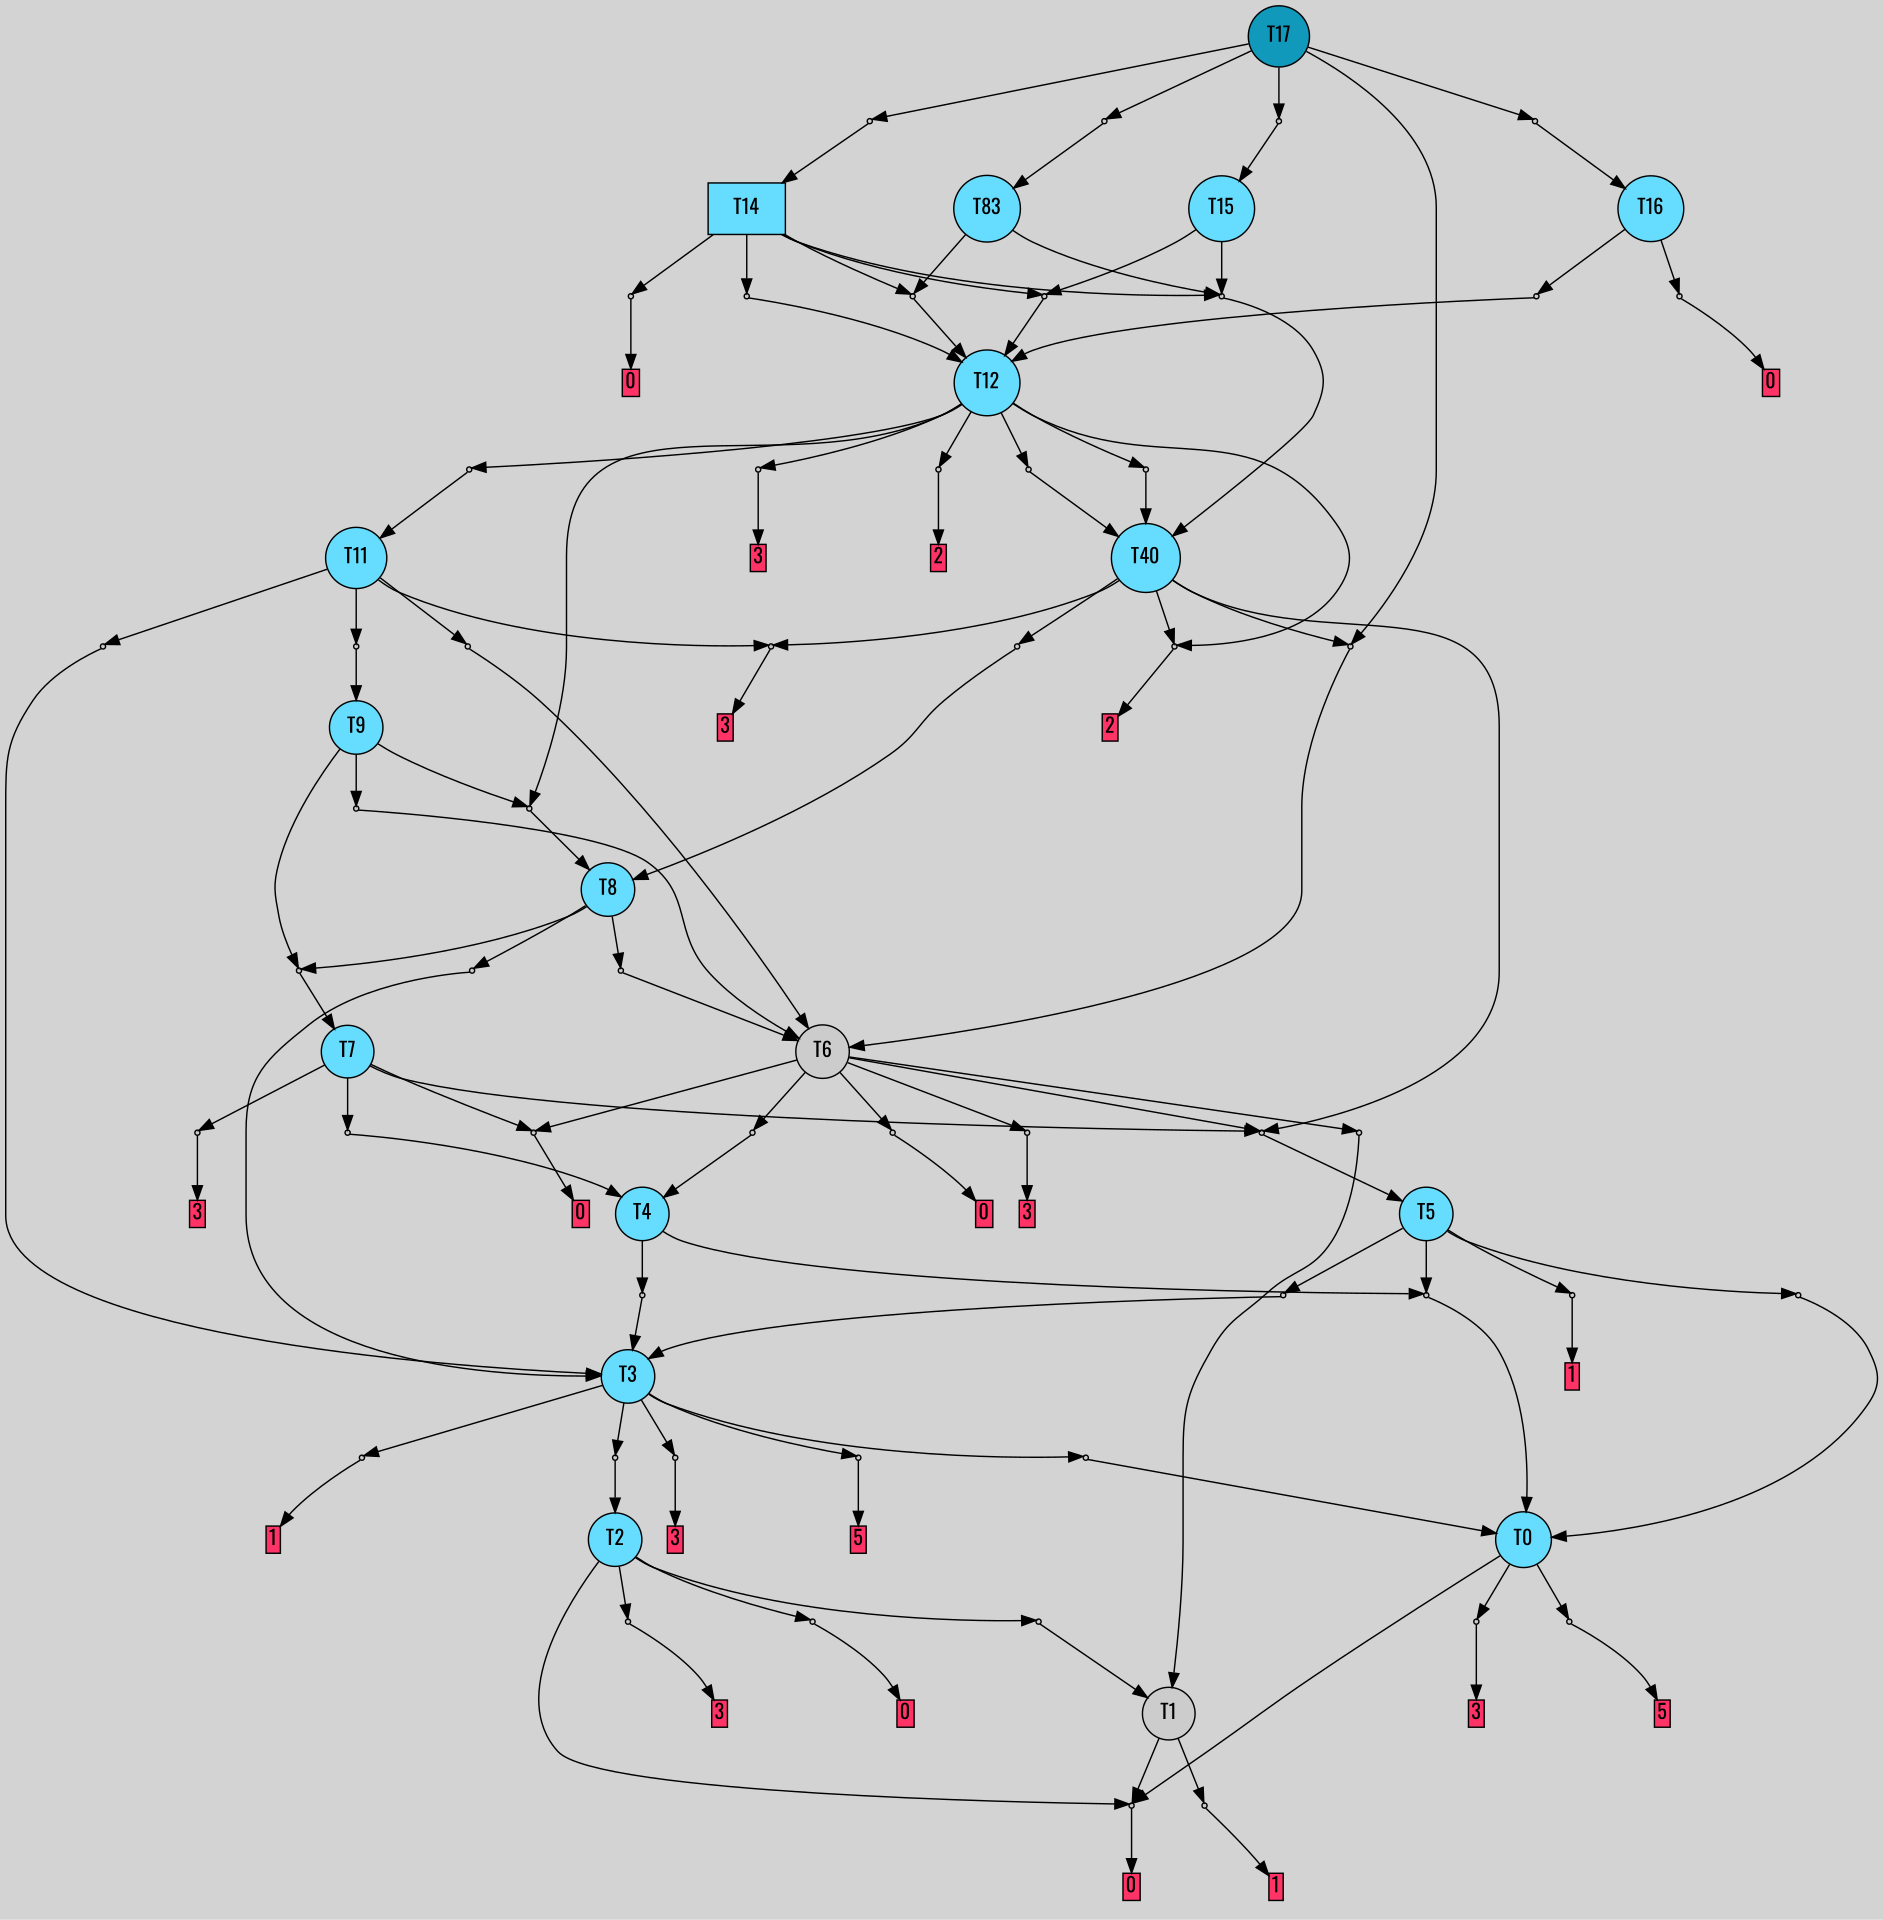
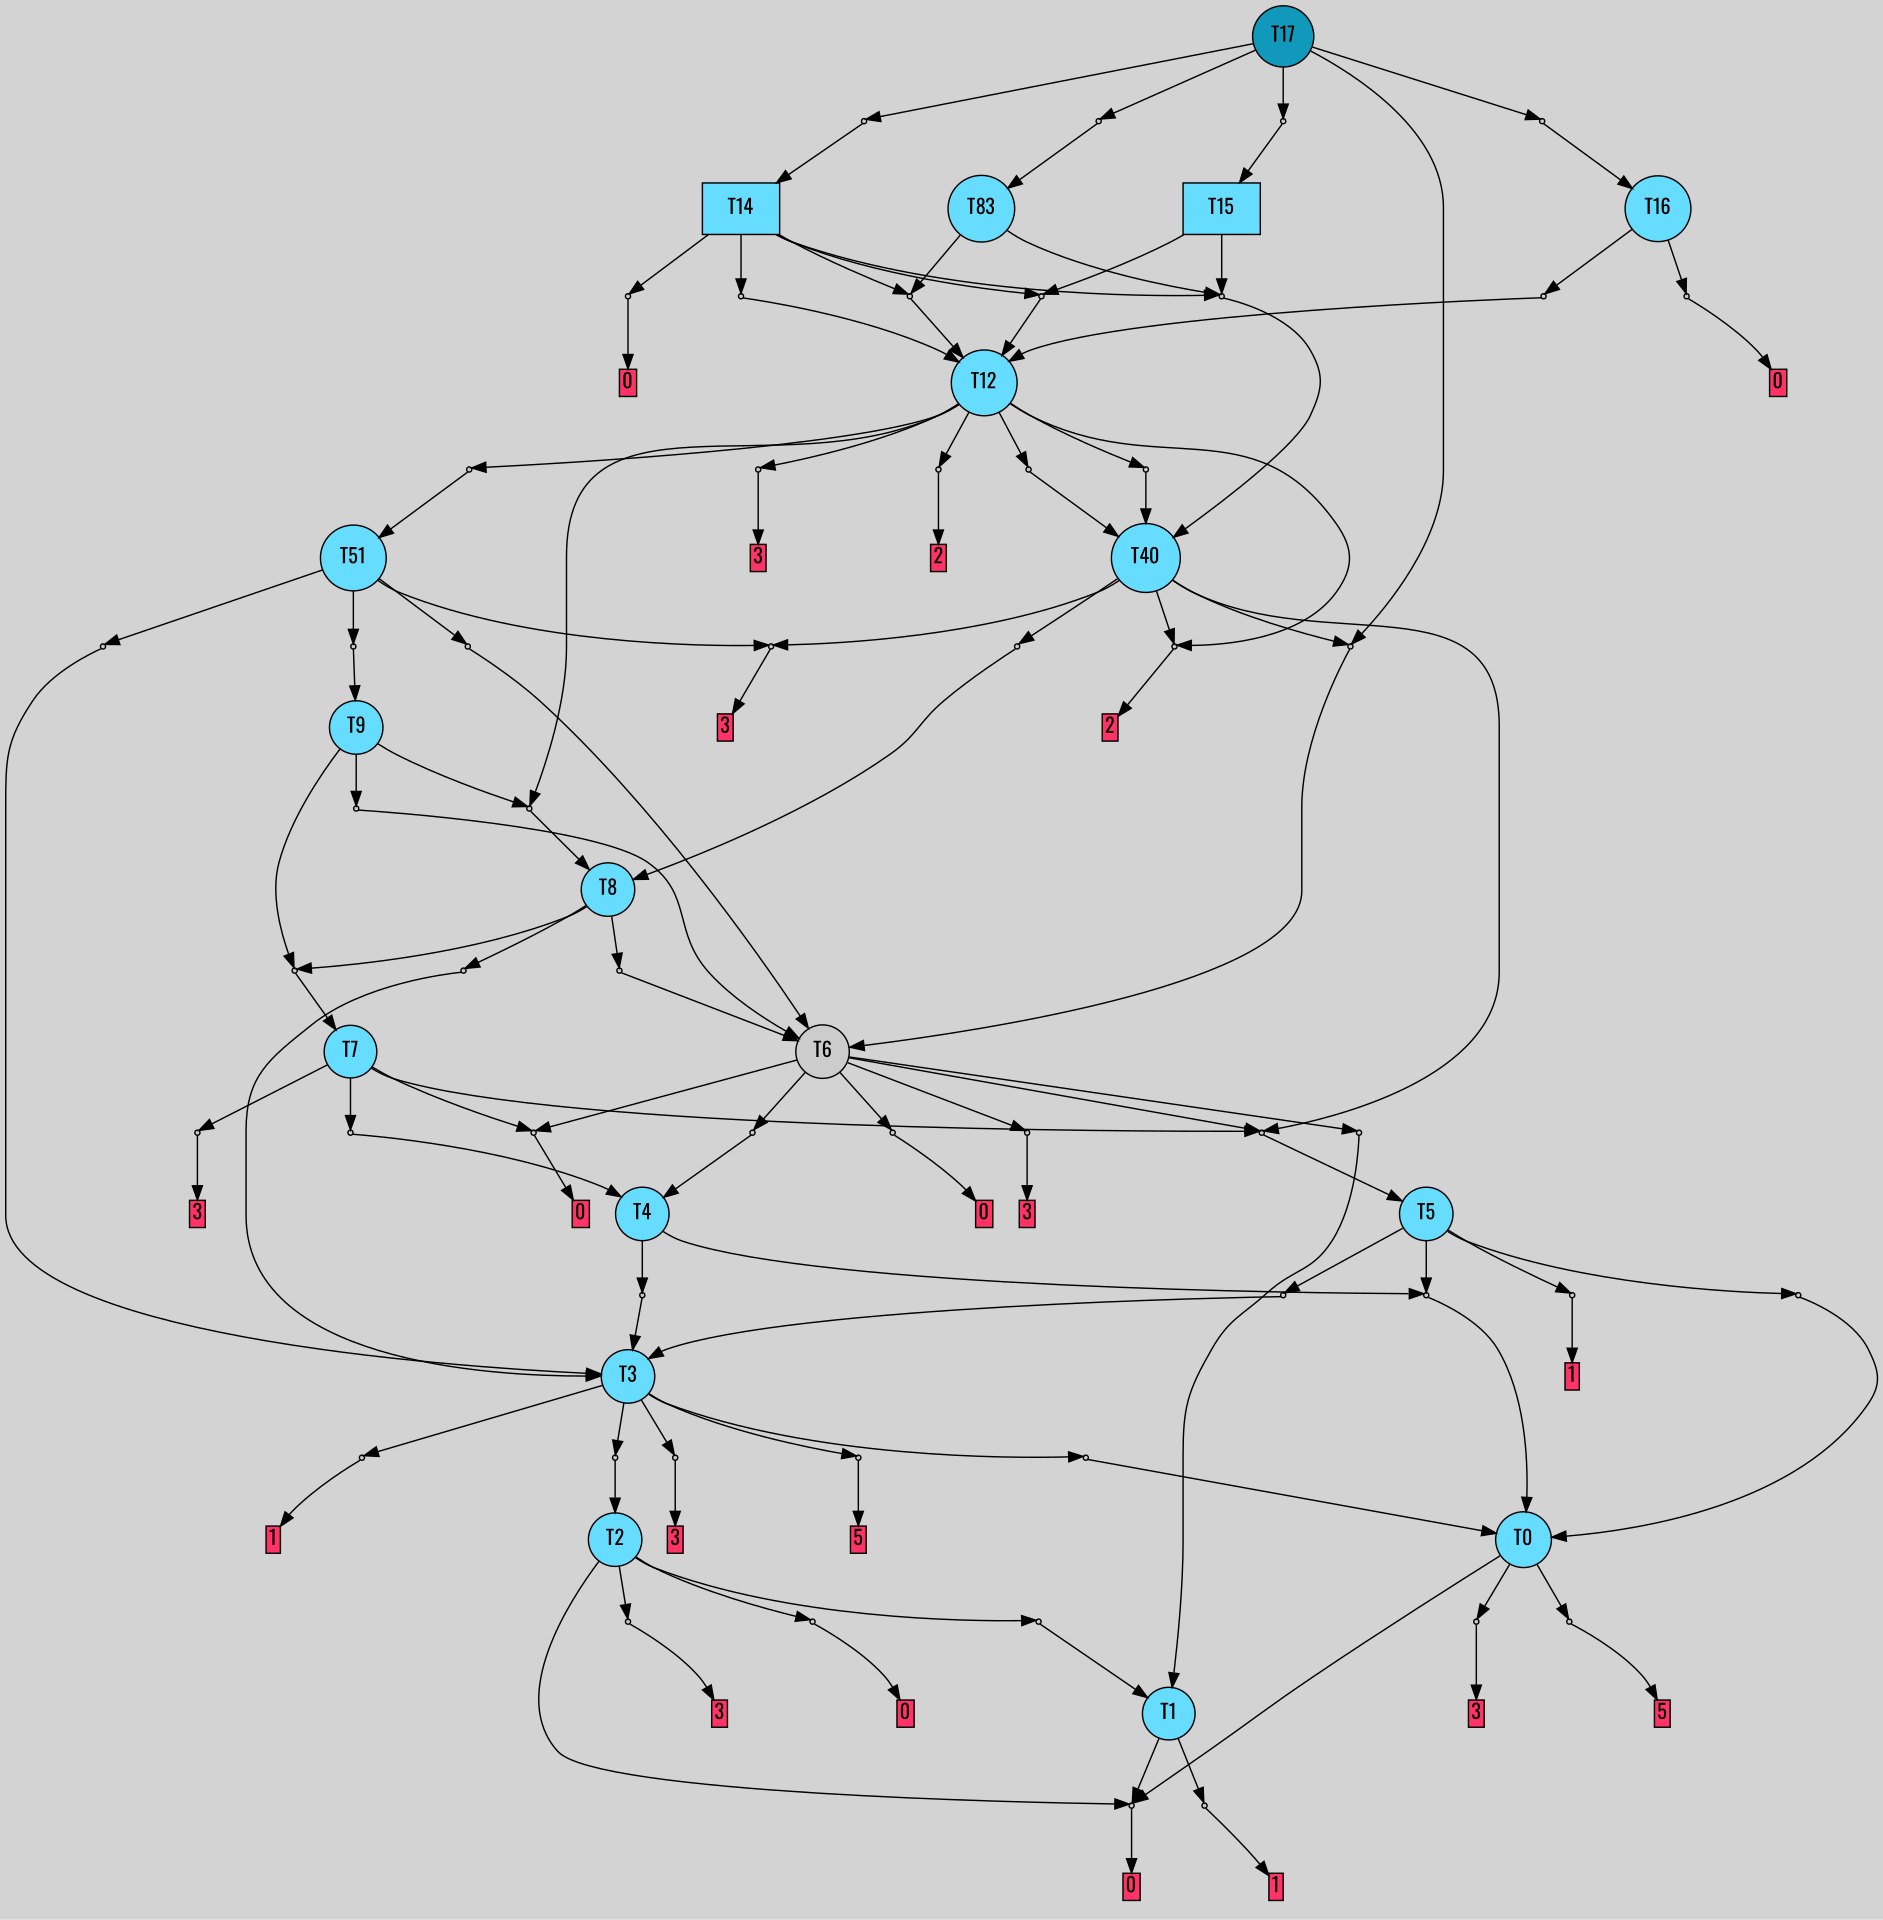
(1222, 209) -> (1222, 209)
(356, 558) -> (353, 558)
(1169, 1714) -> (1169, 1714)
